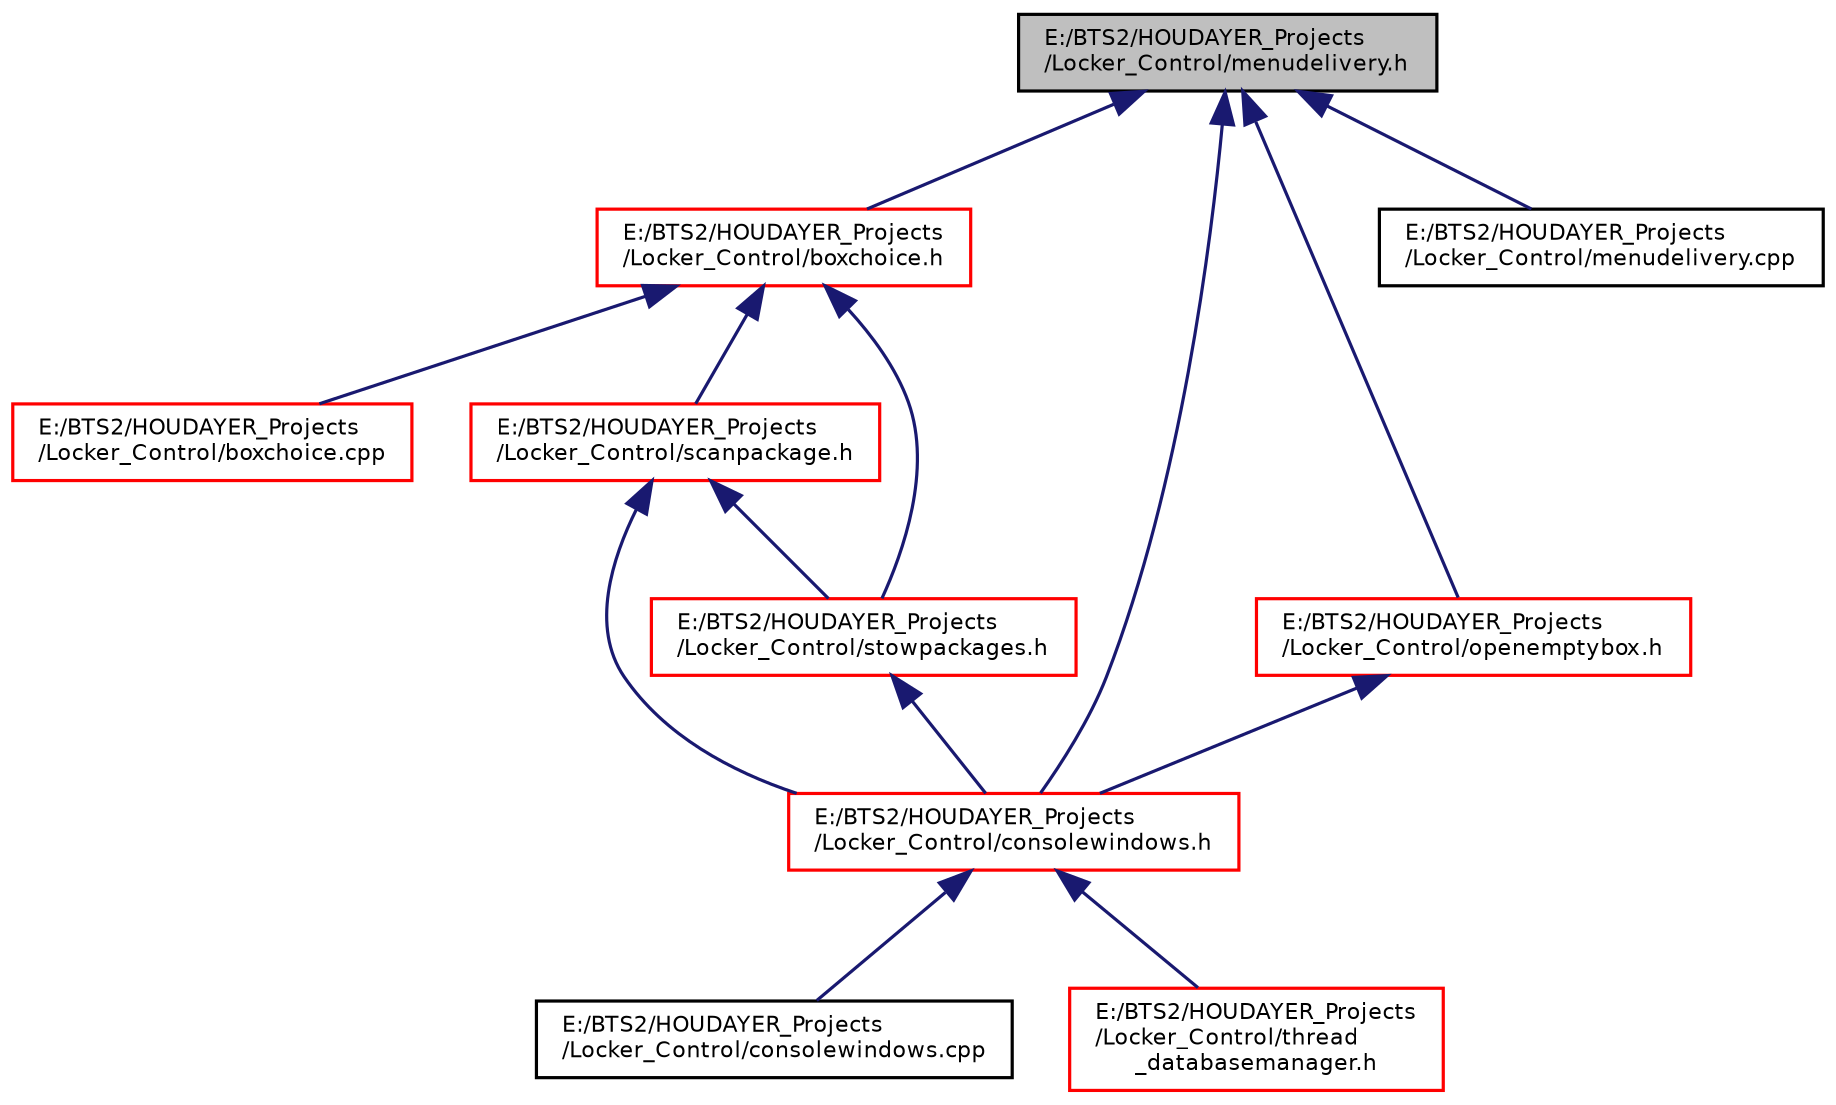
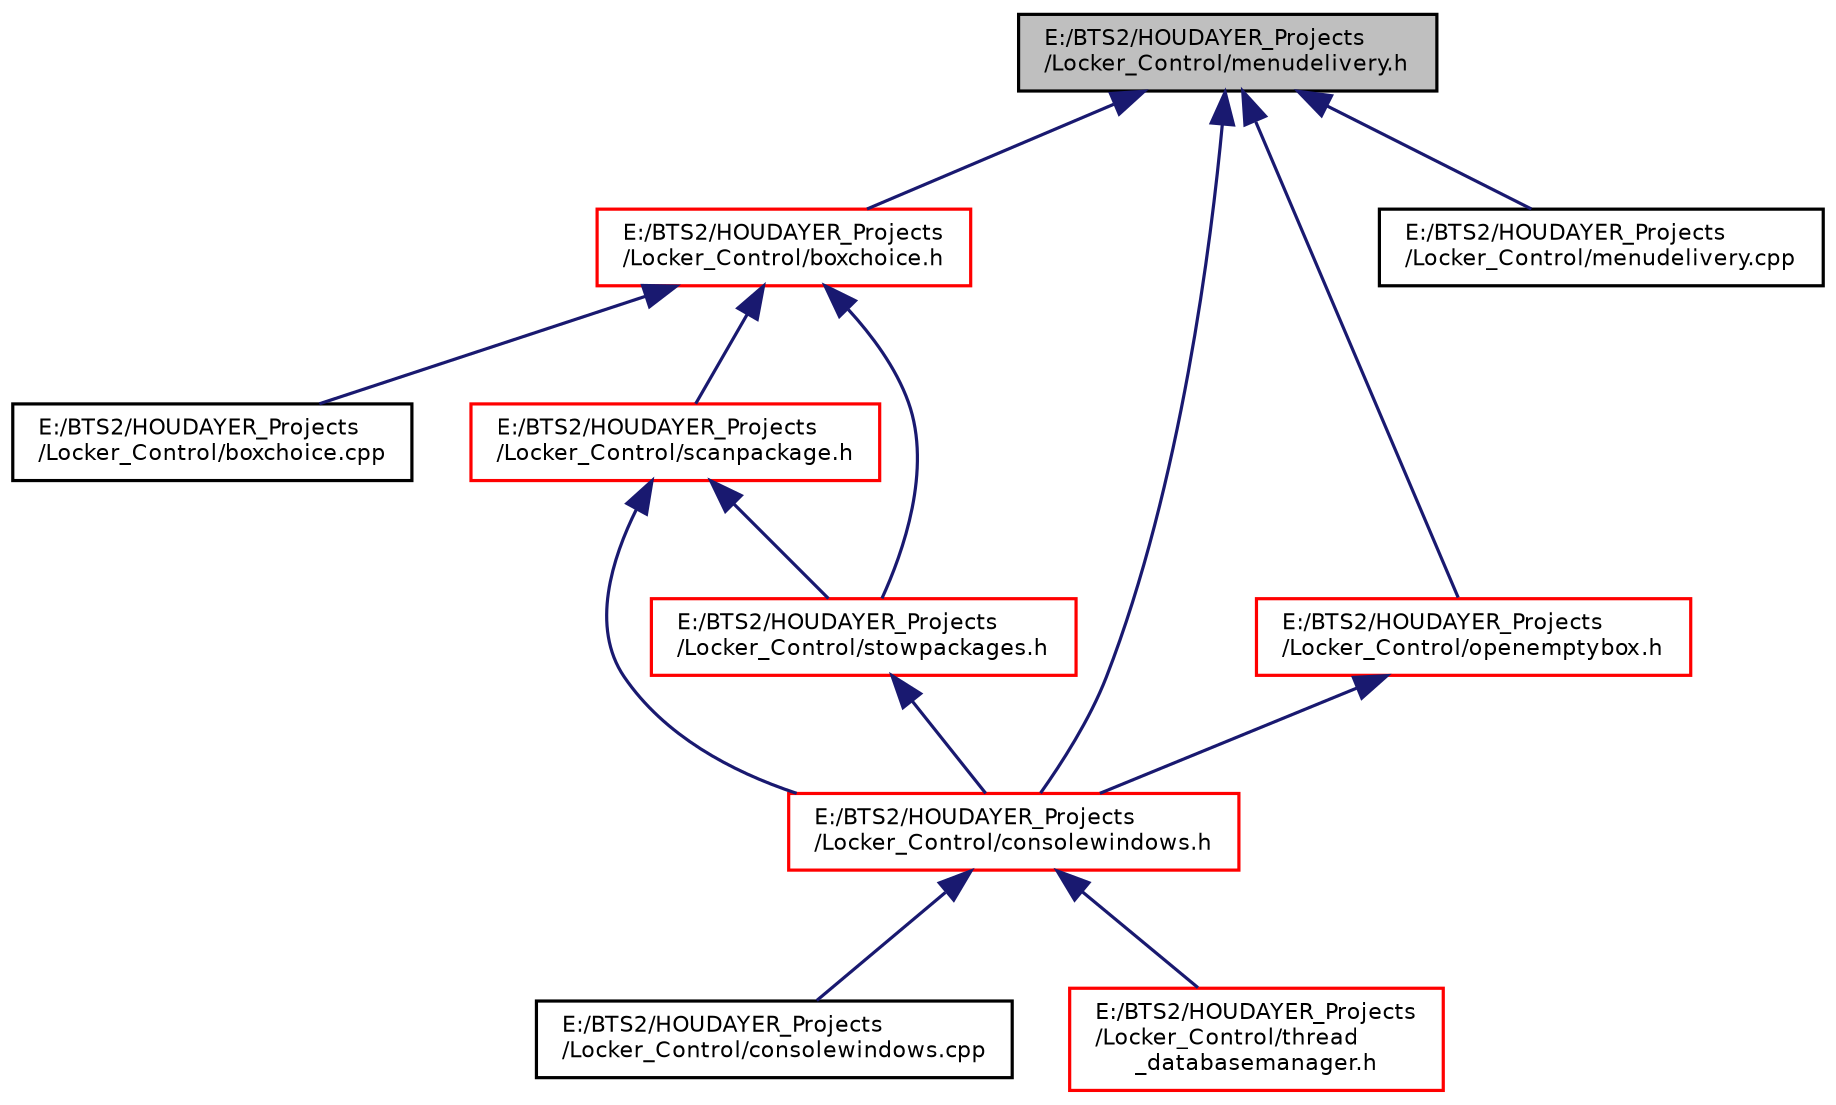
(212, 442) -> (212, 442)
